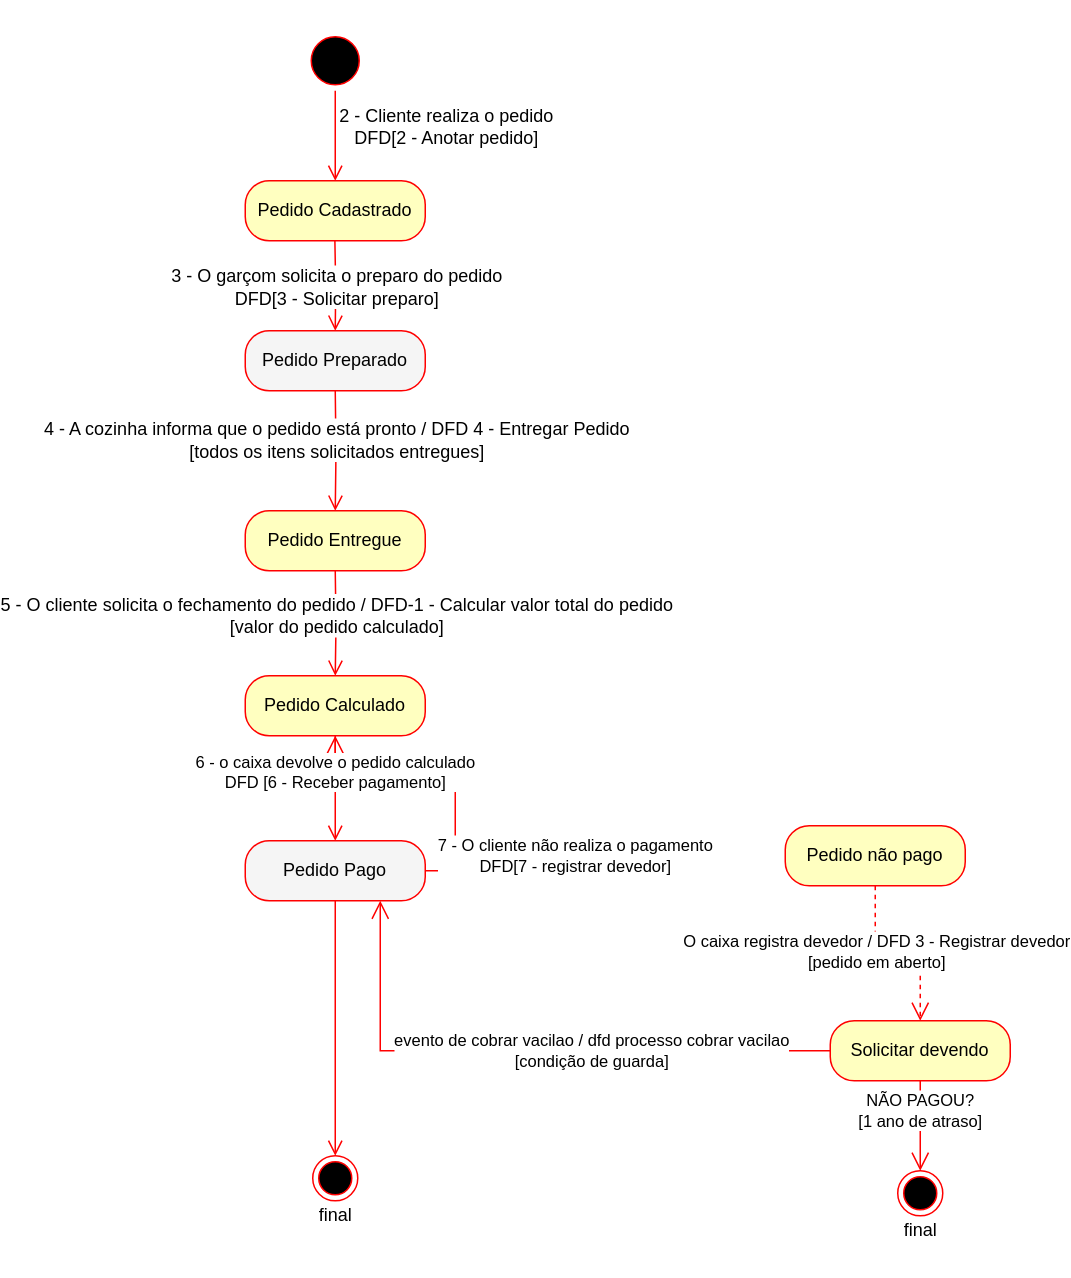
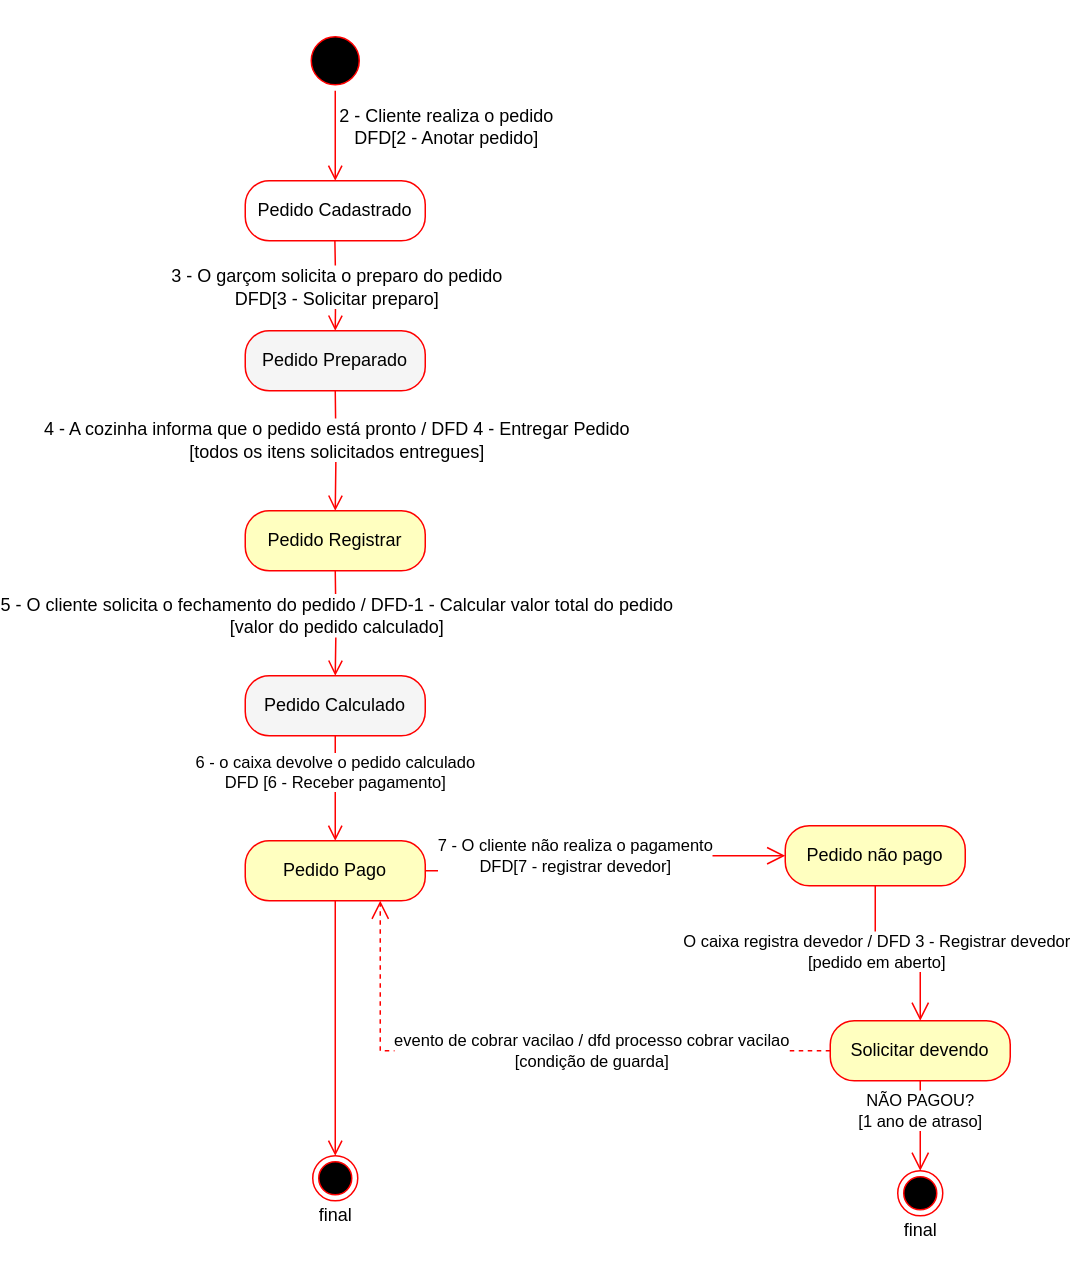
(335, 211) -> (335, 211)
(335, 541) -> (335, 541)
(335, 706) -> (335, 706)
(455, 813) -> (746, 856)
(335, 871) -> (335, 871)
(380, 986) -> (380, 986)
(920, 993) -> (920, 993)
